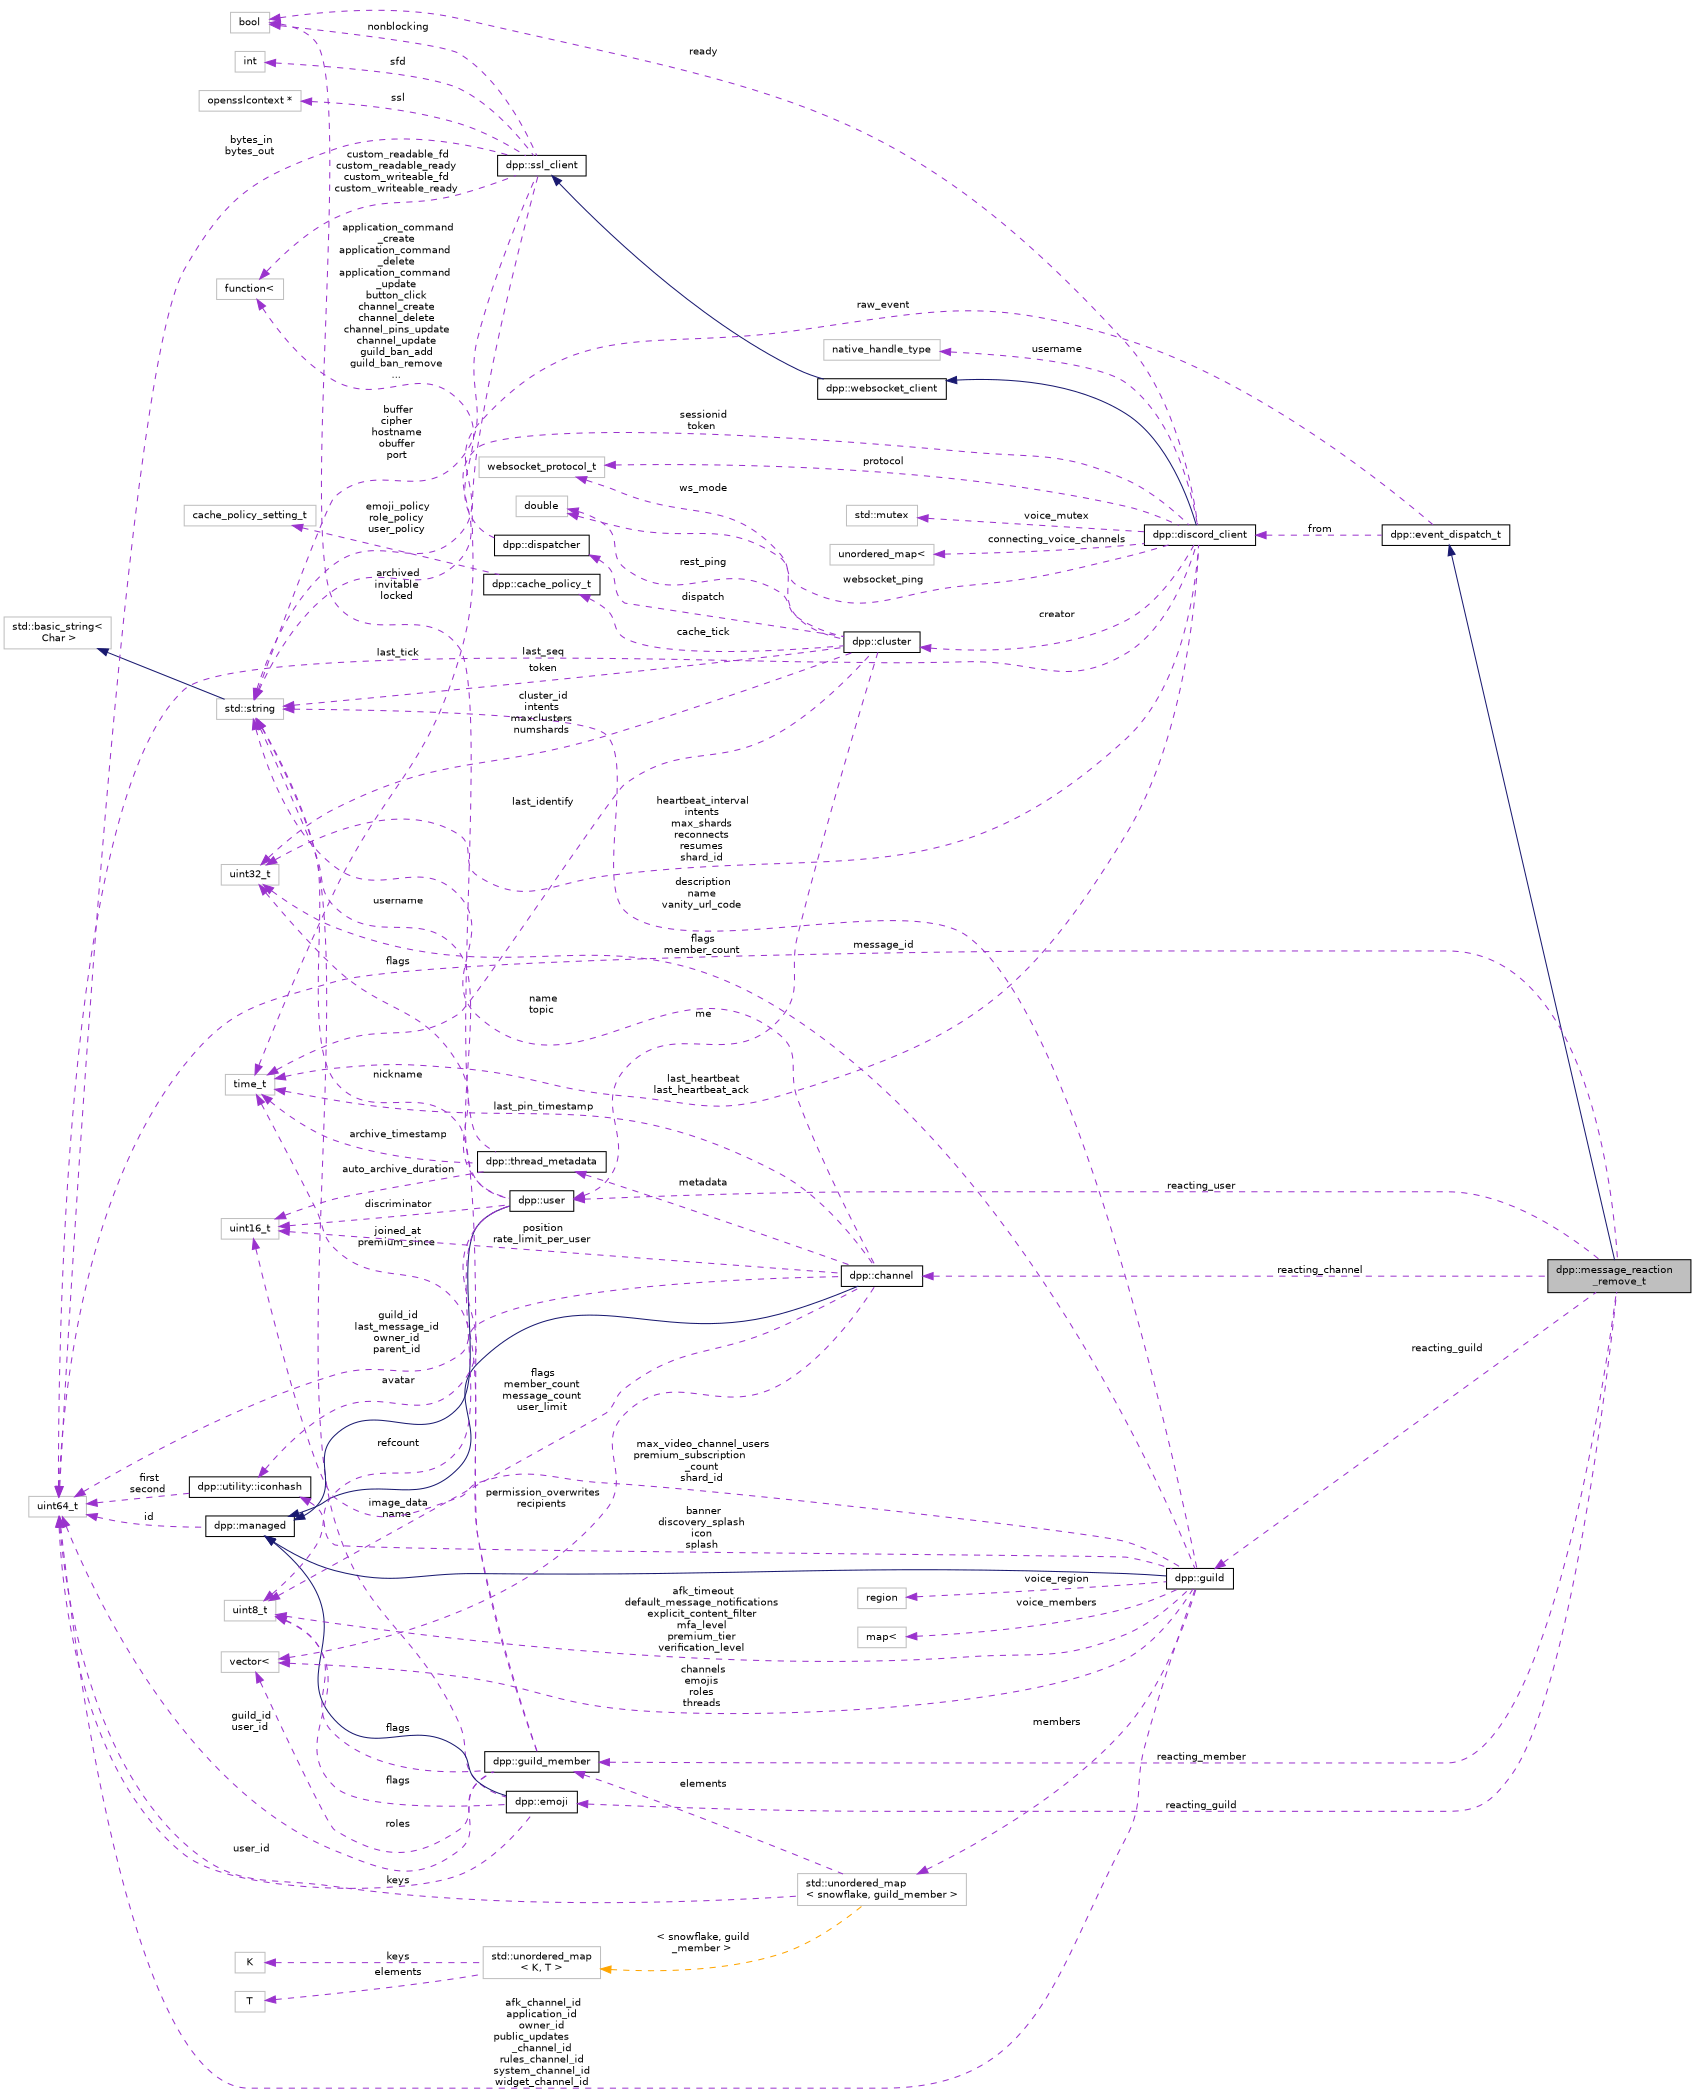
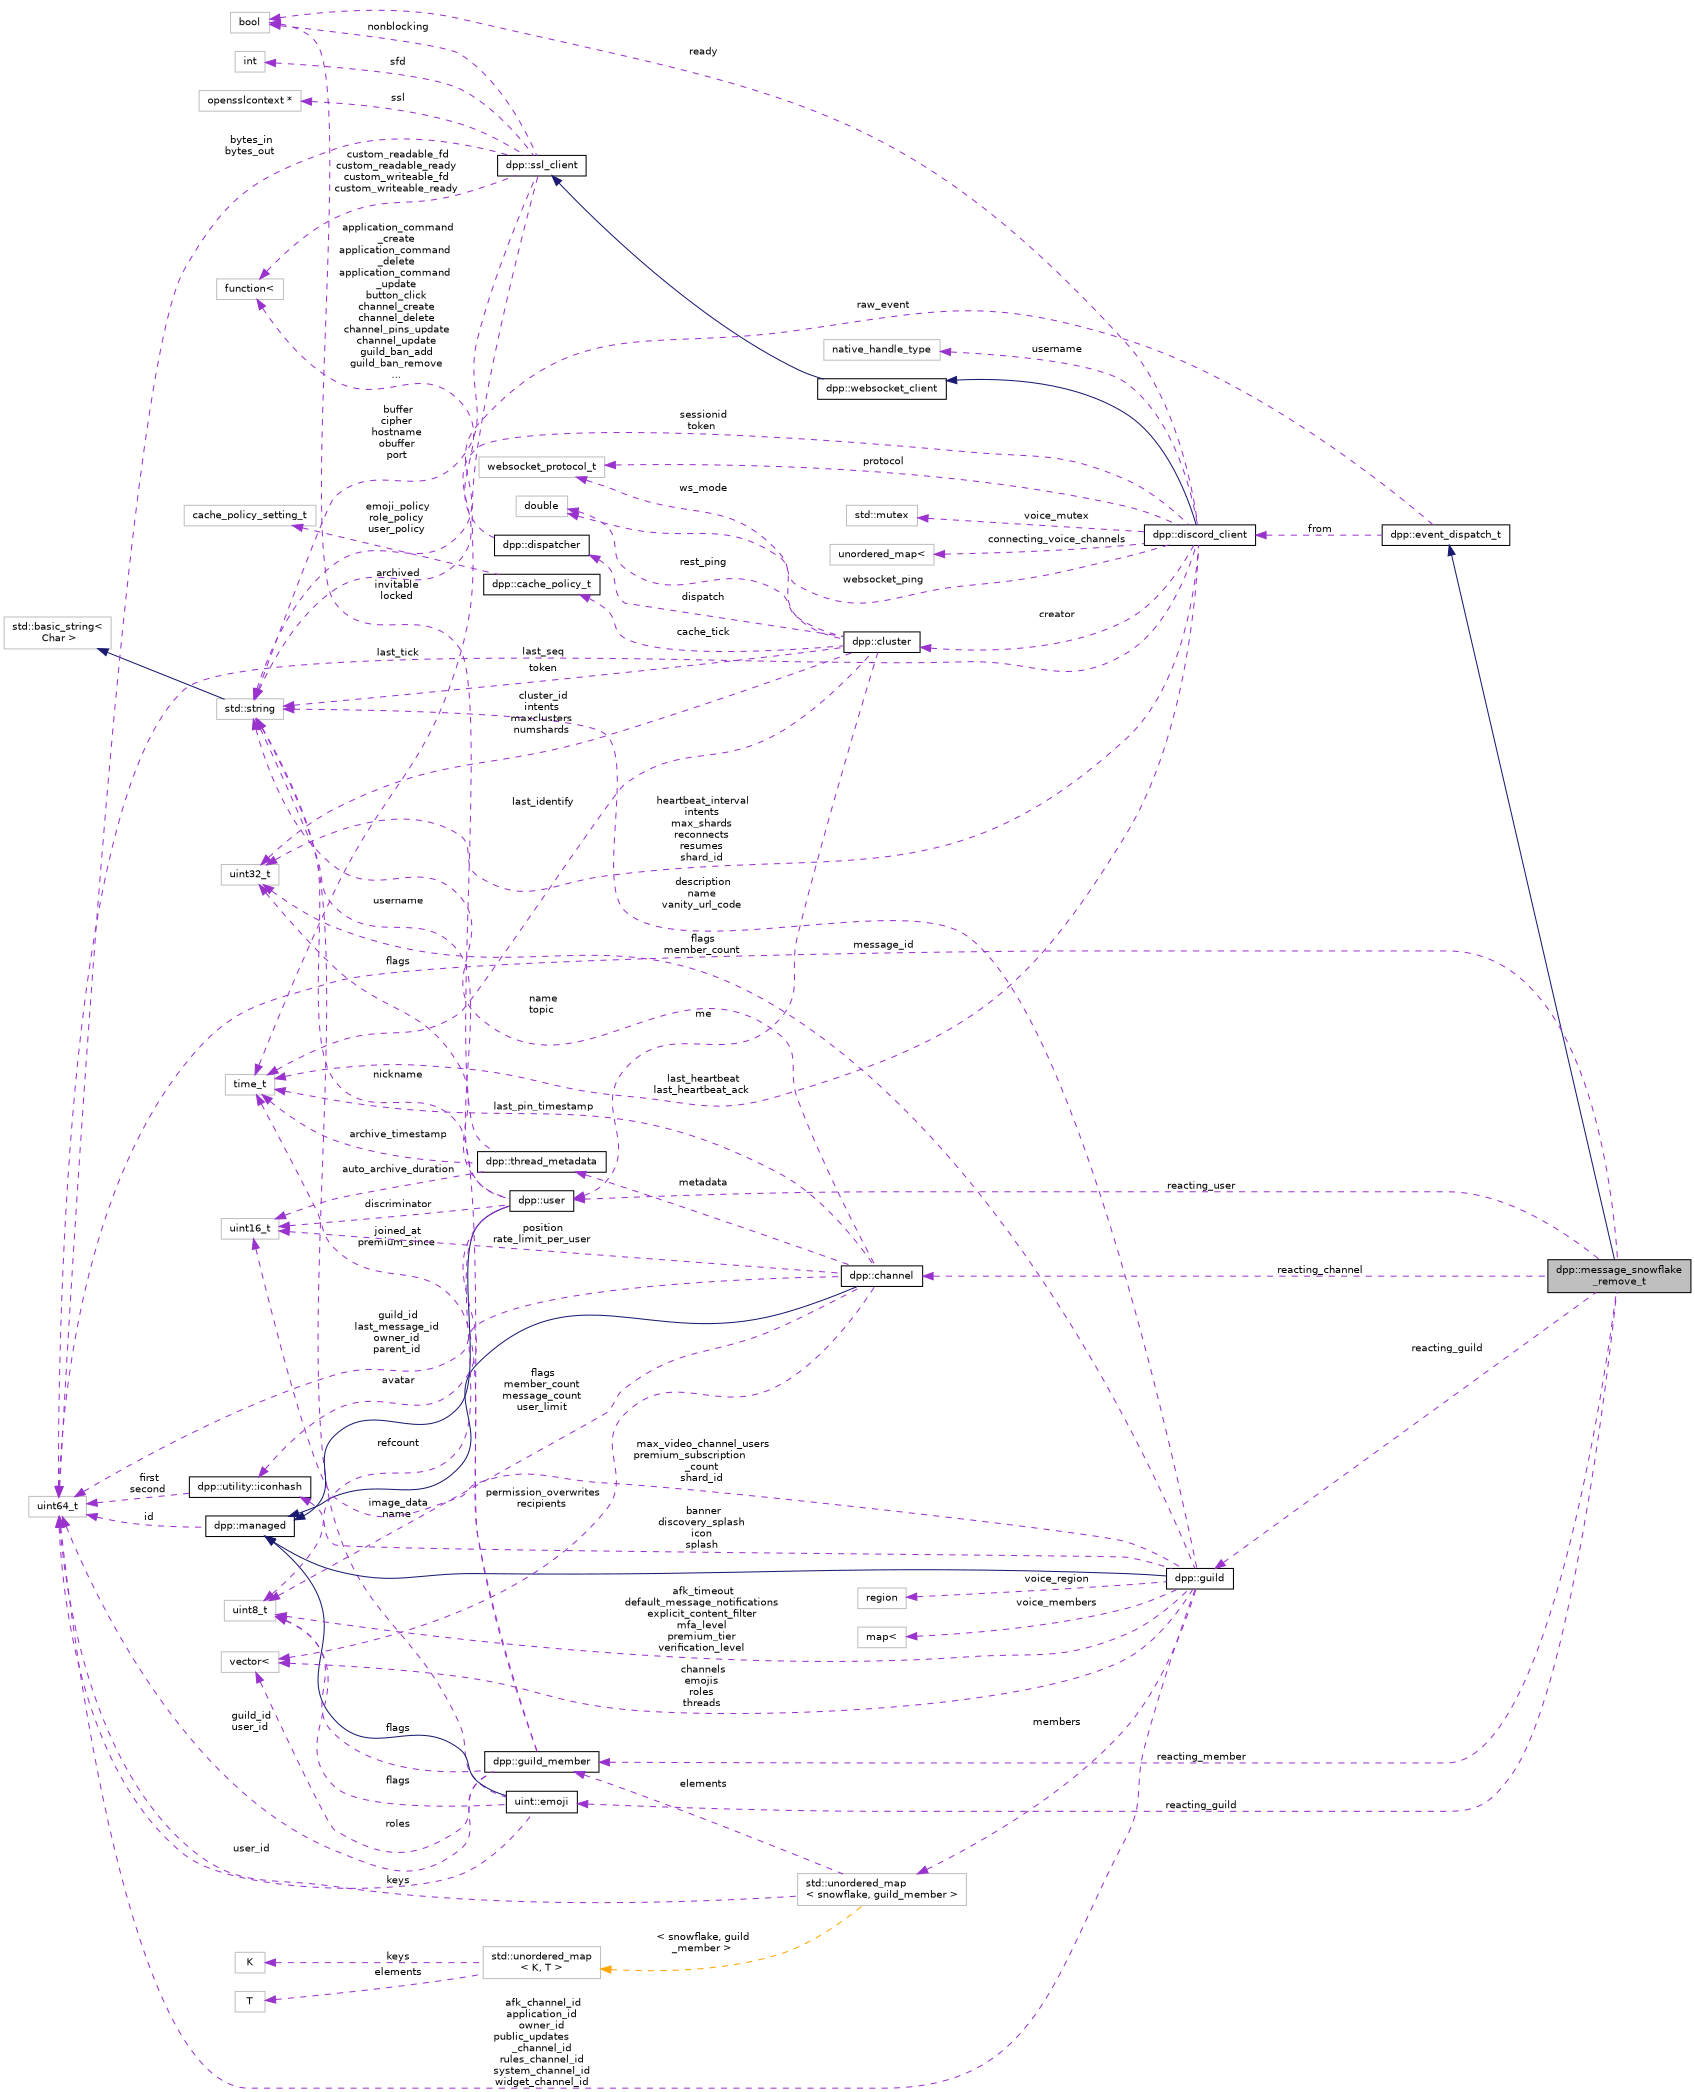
(1619, 1276) -> (1619, 1276)
(542, 1802) -> (542, 1802)
